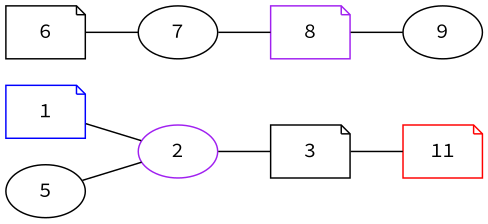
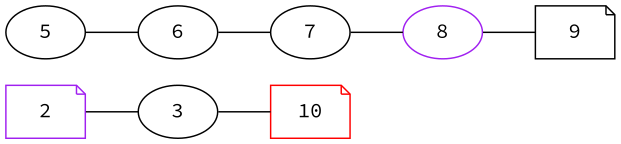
(46, 32) -> (178, 32)
(310, 32) -> (443, 32)
(443, 32) -> (575, 32)
(46, 112) -> none
(178, 151) -> (46, 112)
(310, 151) -> (178, 112)
(443, 151) -> (310, 112)
(112, 171) -> (112, 32)
